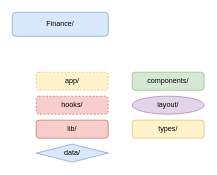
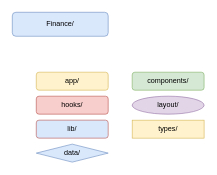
(72, 81) -> (72, 81)
(72, 105) -> (72, 105)
(72, 129) -> (72, 129)
(168, 129) -> (168, 129)
